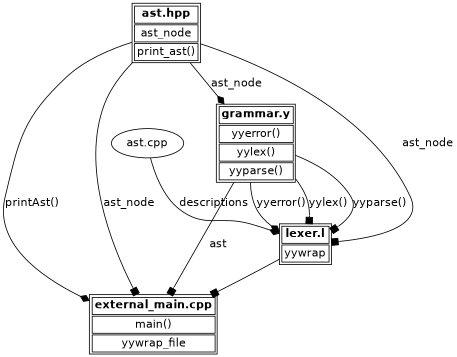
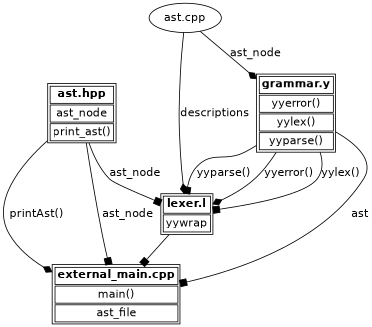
(204, 80) -> (224, 52)
(154, 343) -> (116, 313)
